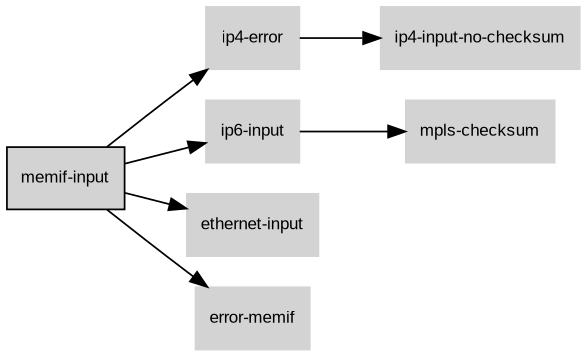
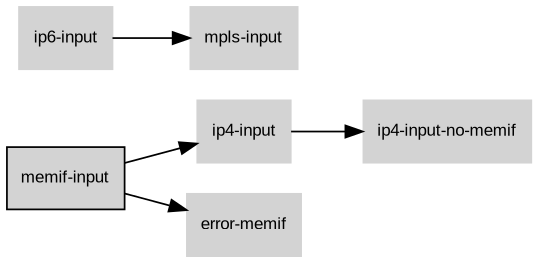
(253, 38) -> (244, 132)
(480, 38) -> (447, 132)
(480, 132) -> (244, 38)
(157, 156) -> none
(253, 225) -> none
